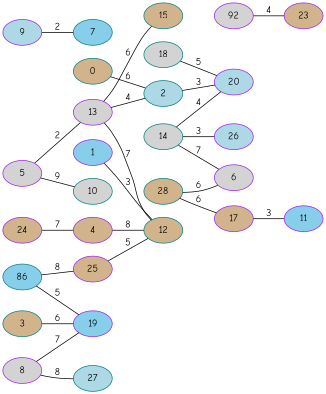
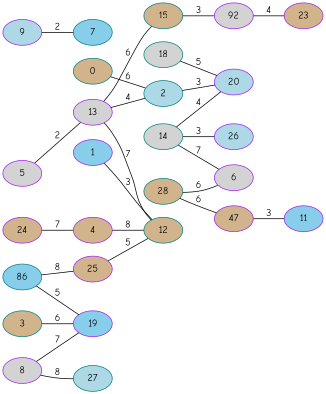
none -> (199, 16)
(93, 191) -> none
(234, 219) -> (234, 219)
